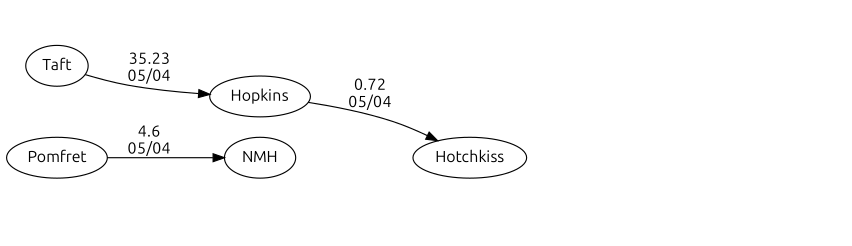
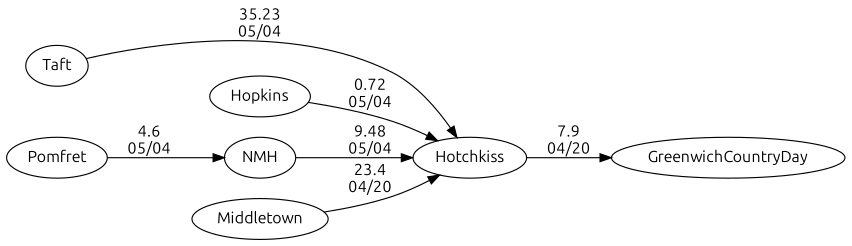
(141, 87) -> (281, 43)
none -> (348, 158)
none -> (728, 158)
none -> (260, 219)
